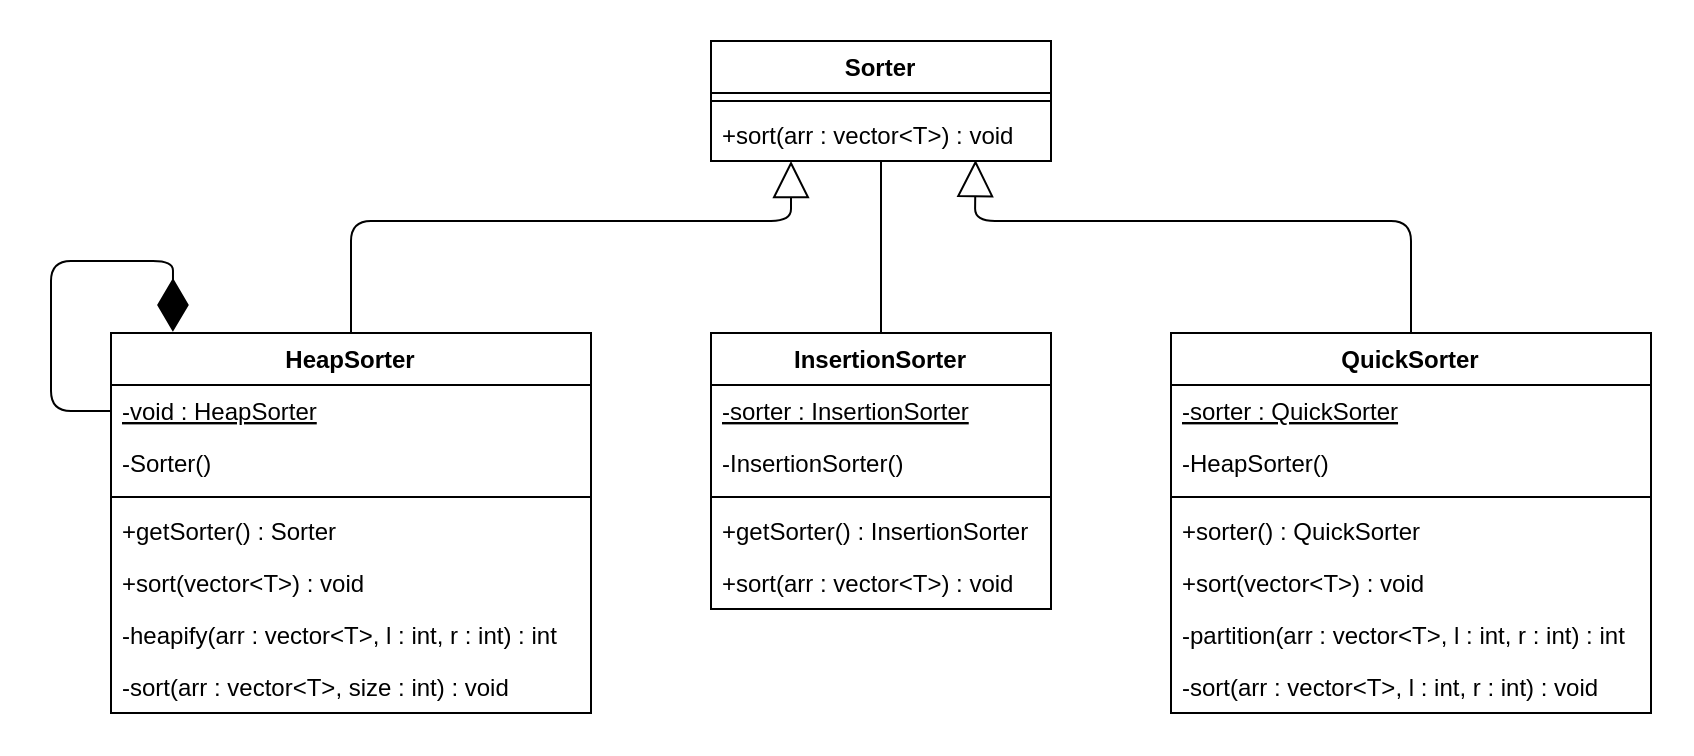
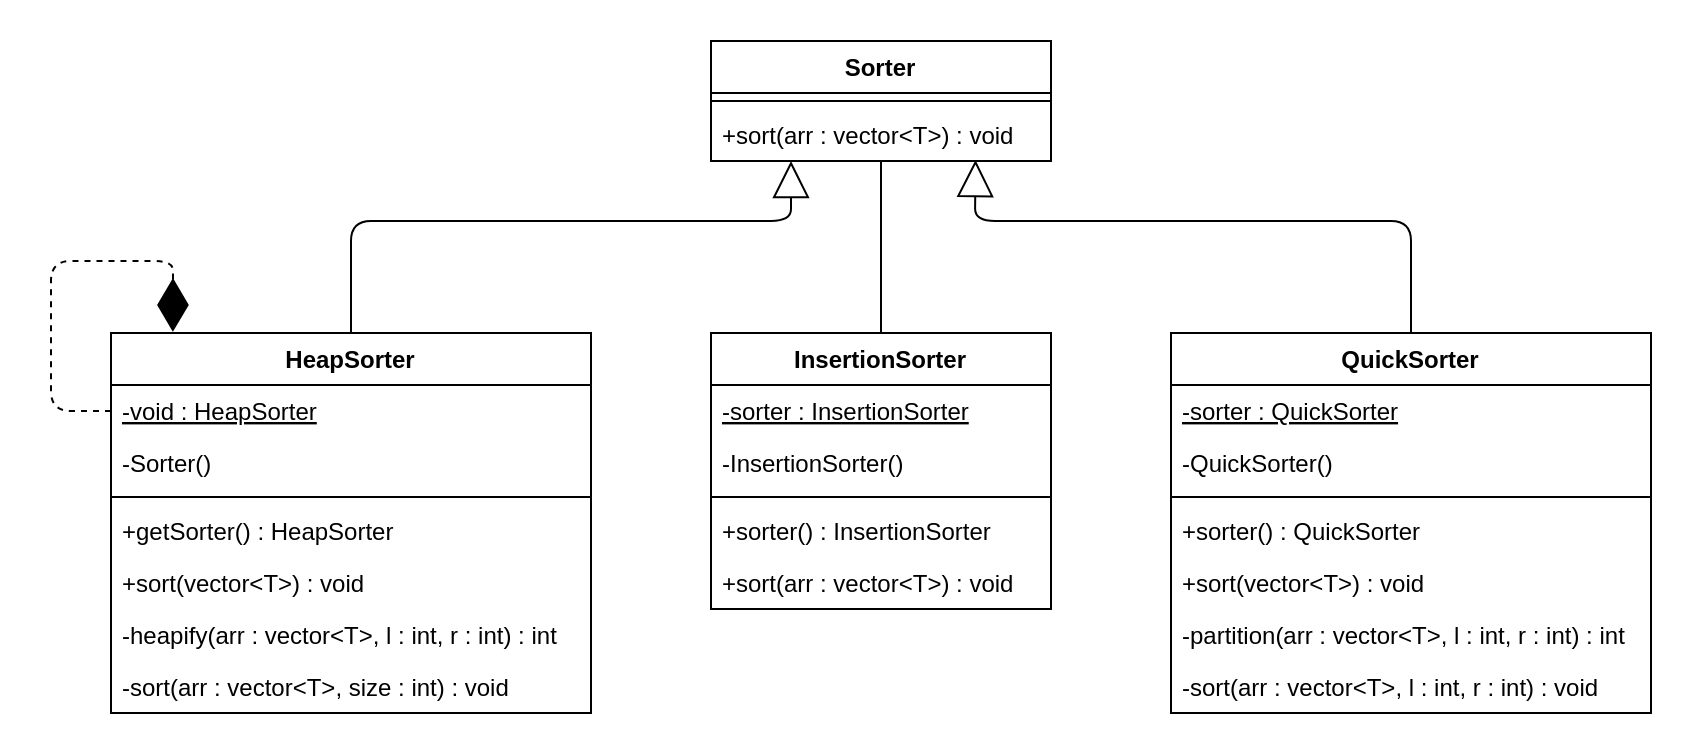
(51, 302) -> (51, 302)
(1269, 464) -> (1273, 464)
(254, 532) -> (281, 532)
(911, 532) -> (891, 532)
